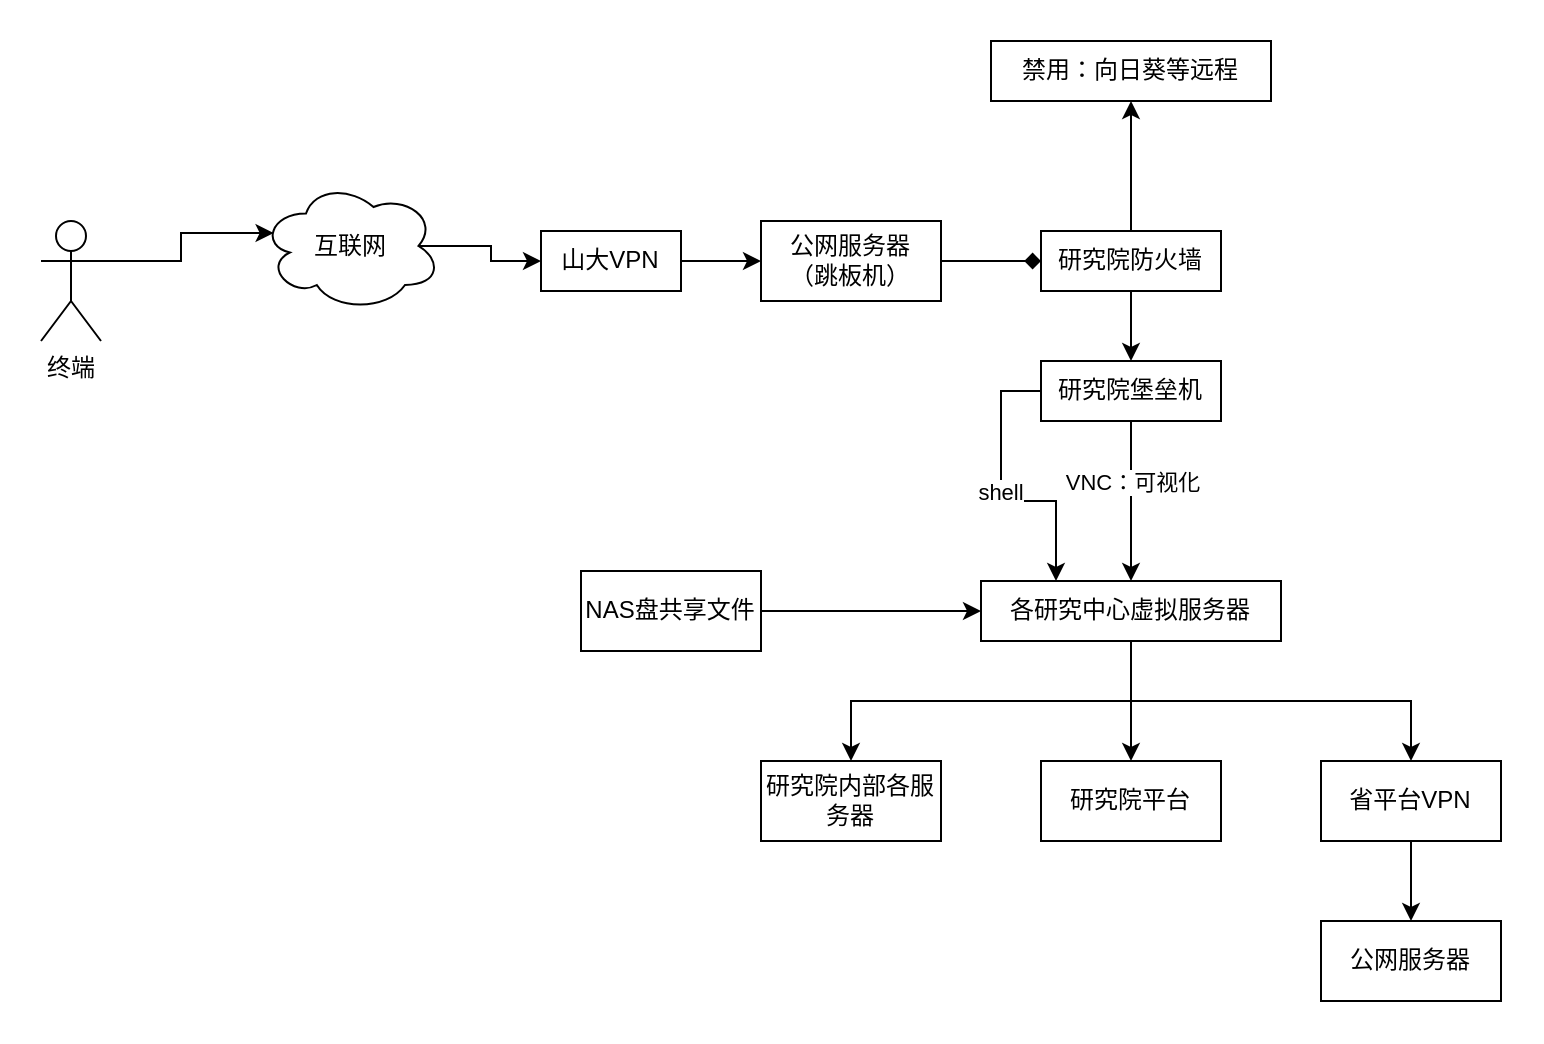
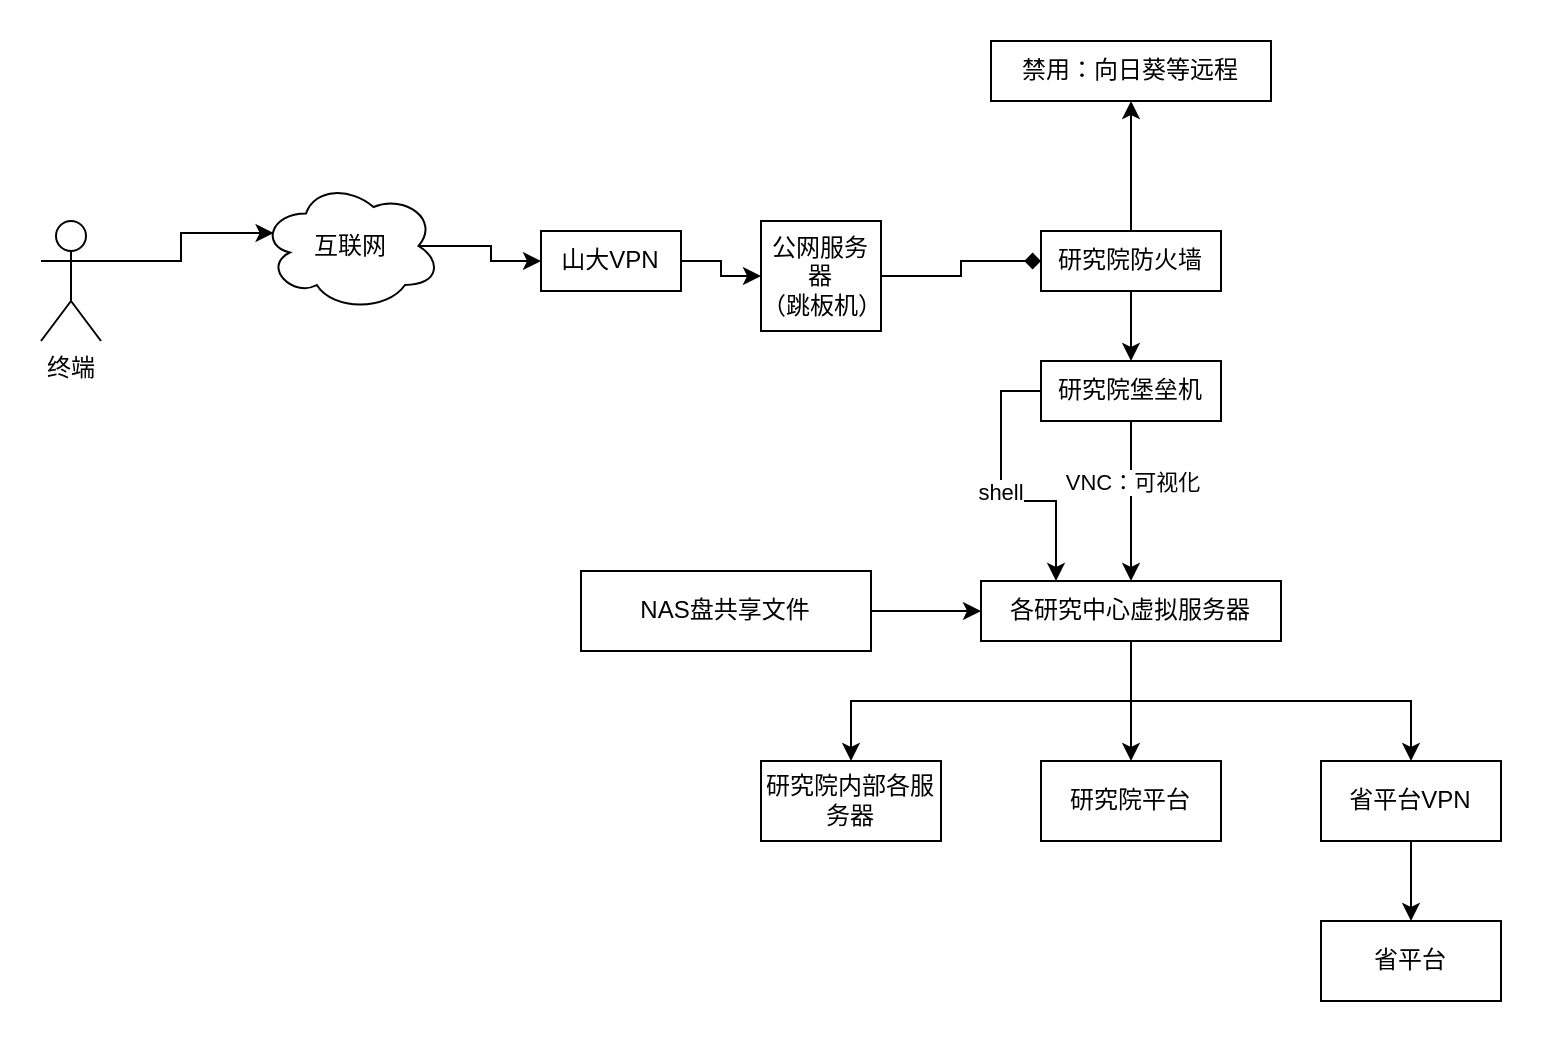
(851, 261) -> (821, 276)
(671, 611) -> (726, 611)
(1411, 961) -> (1411, 961)
